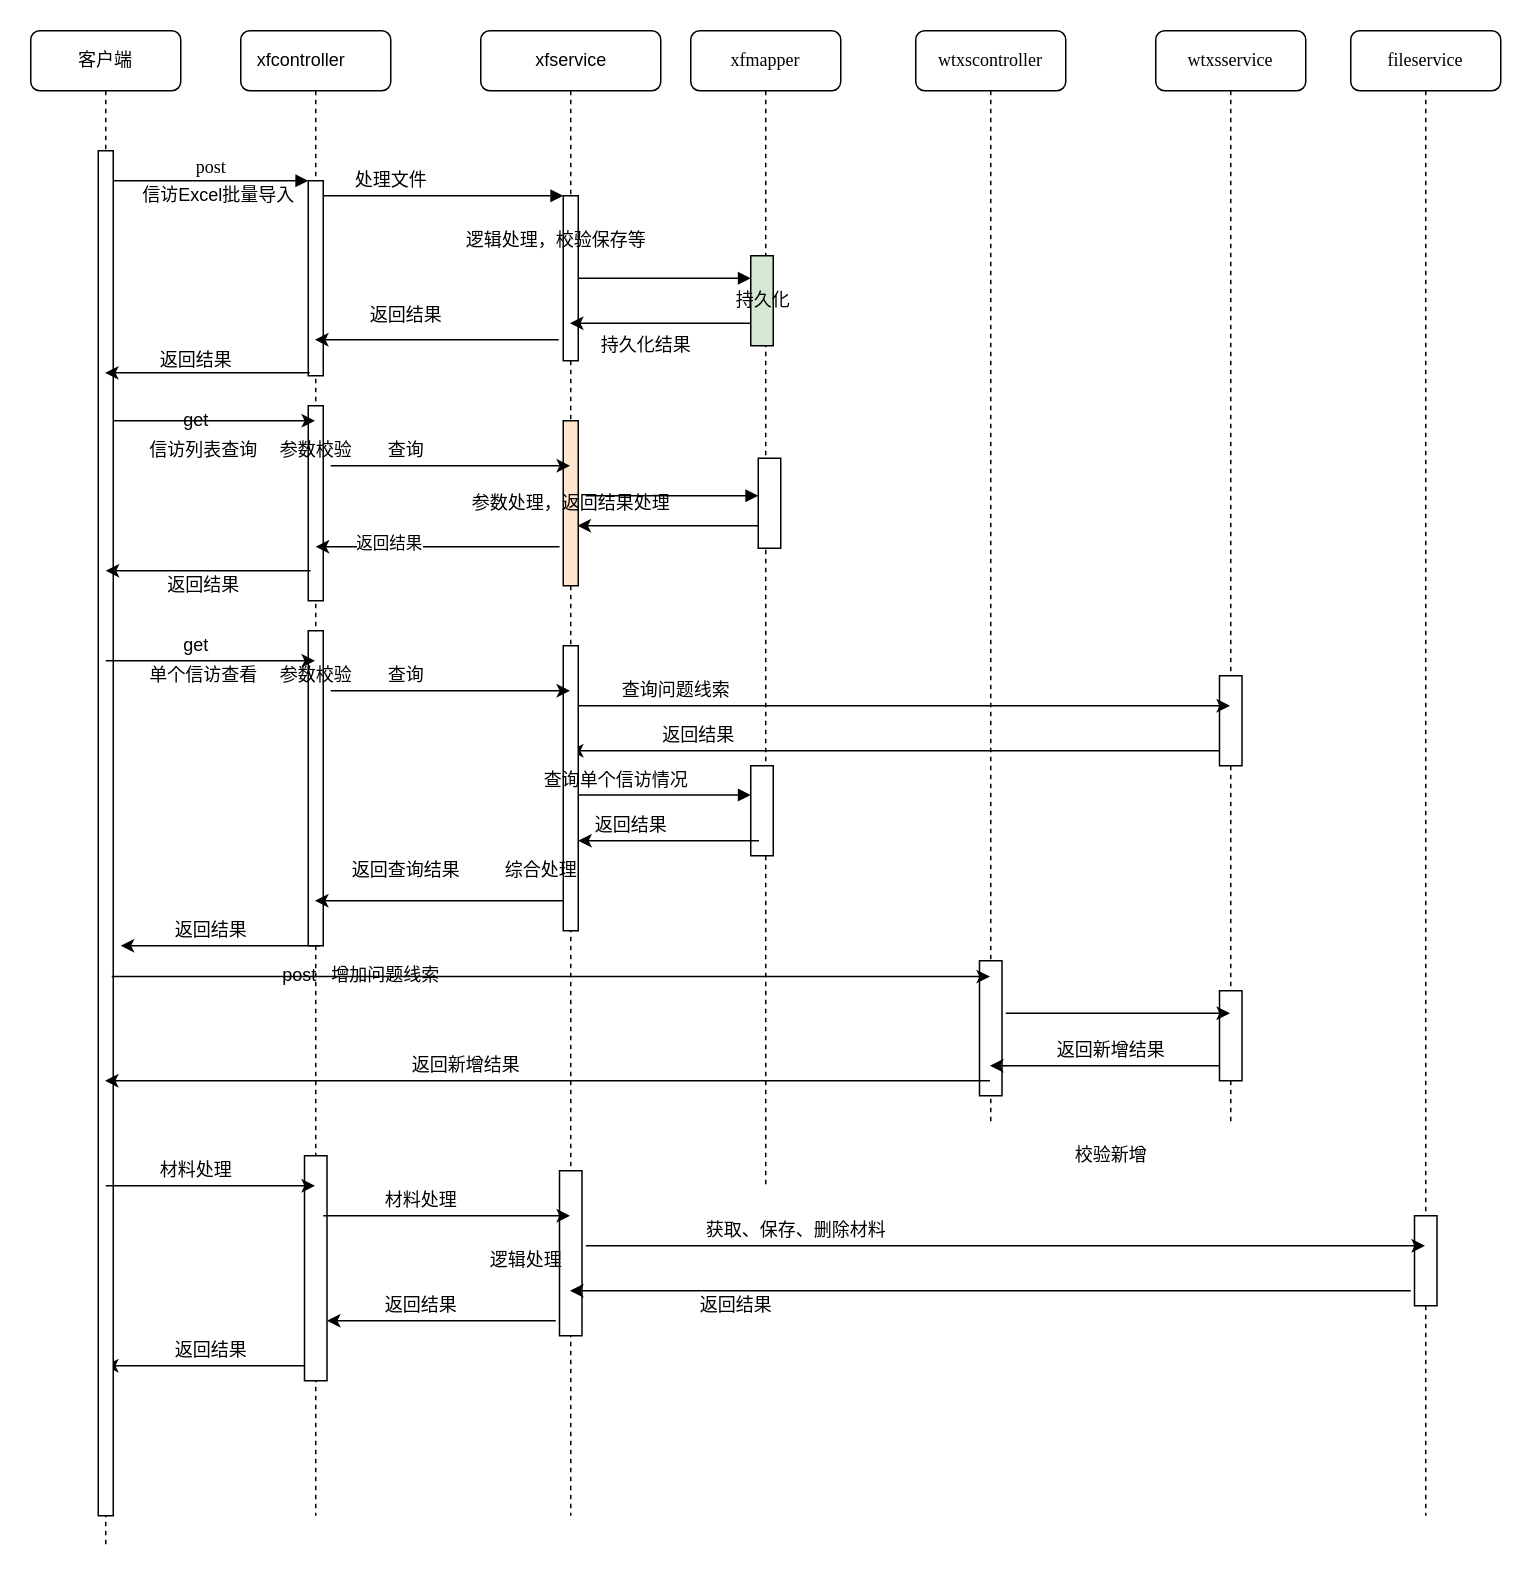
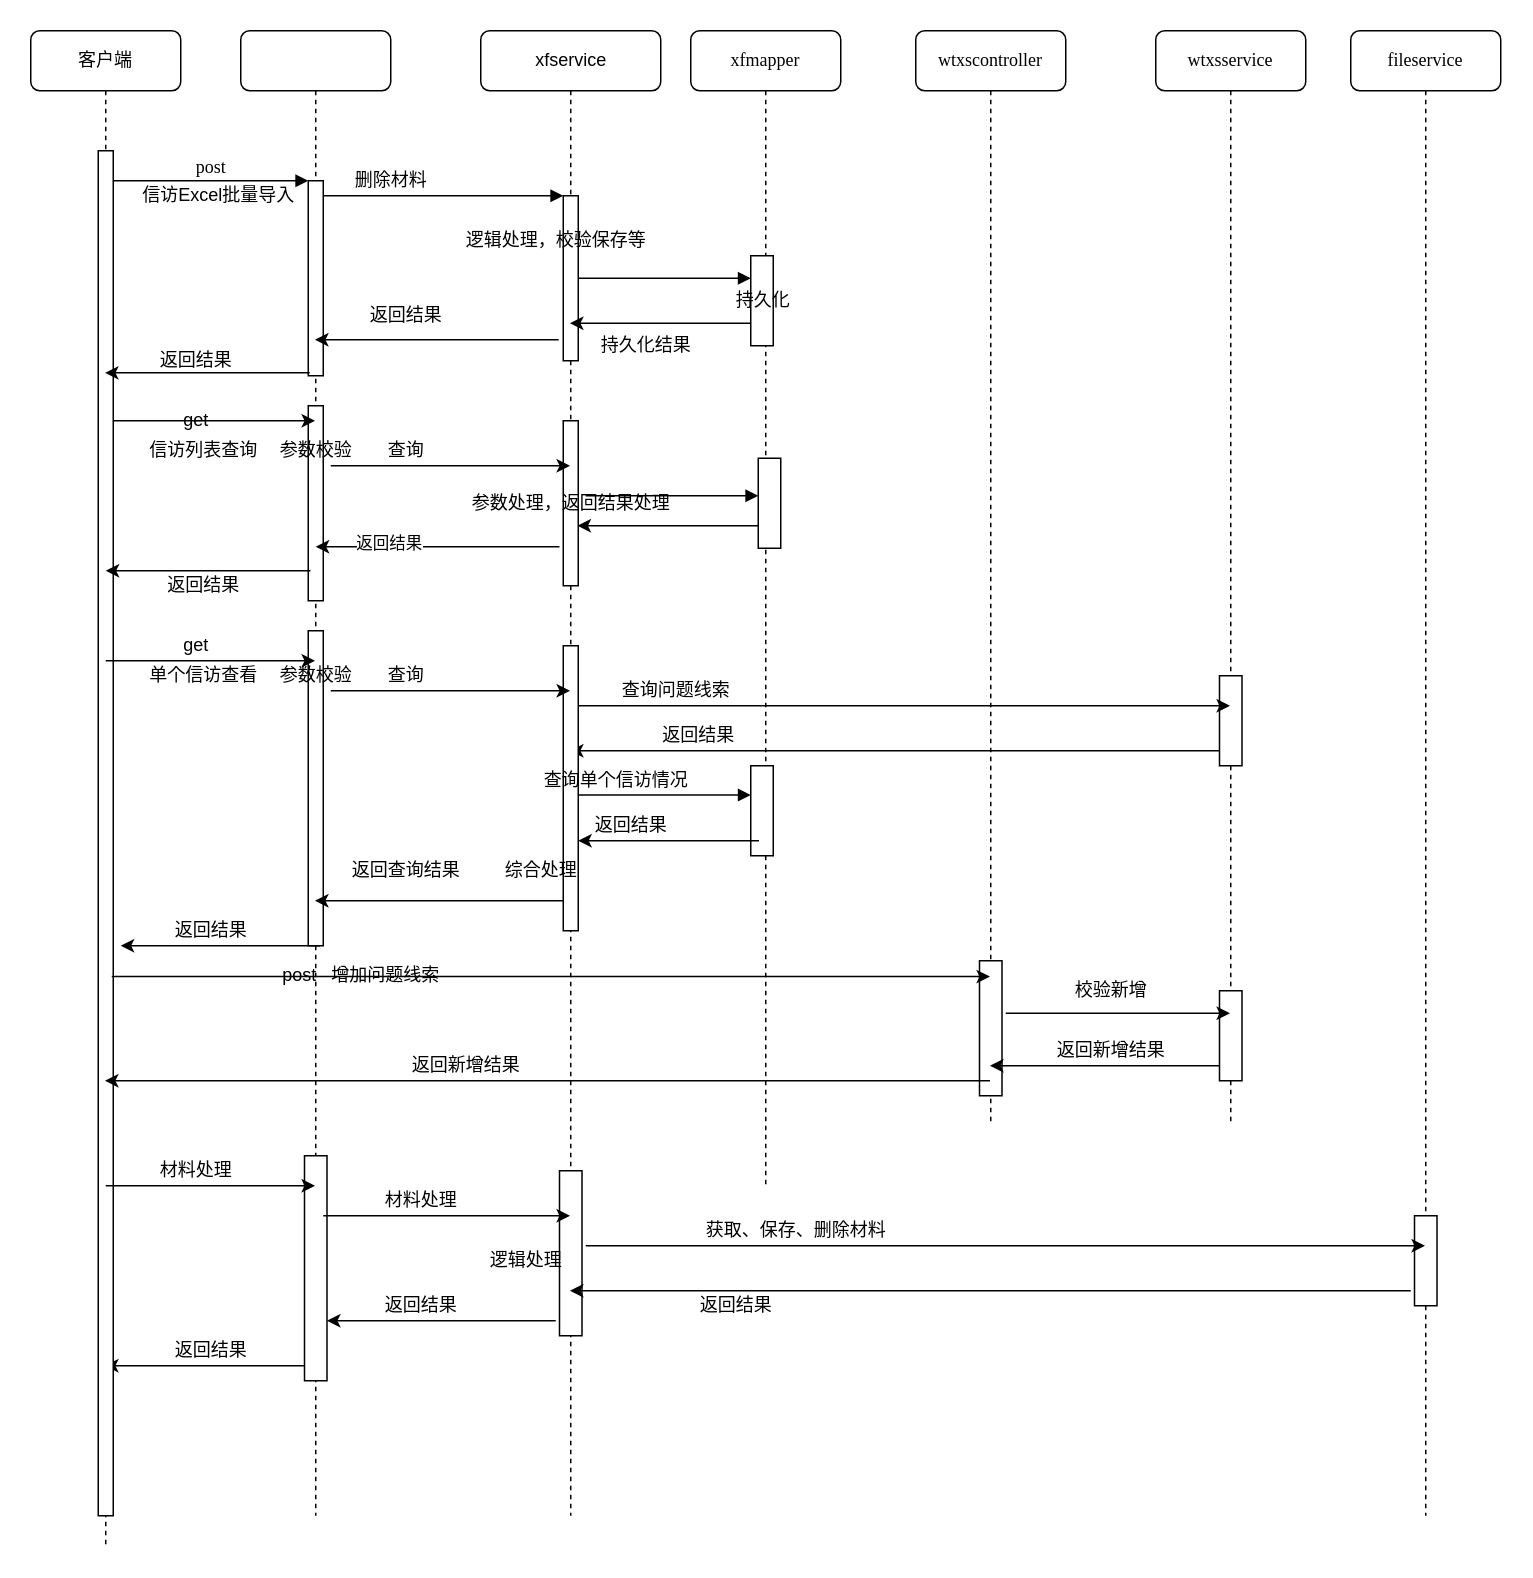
(301, 61) -> none
(392, 181) -> (392, 181)
(762, 301) -> (762, 301)
(571, 503) -> (571, 503)
(1111, 1156) -> (1111, 991)
